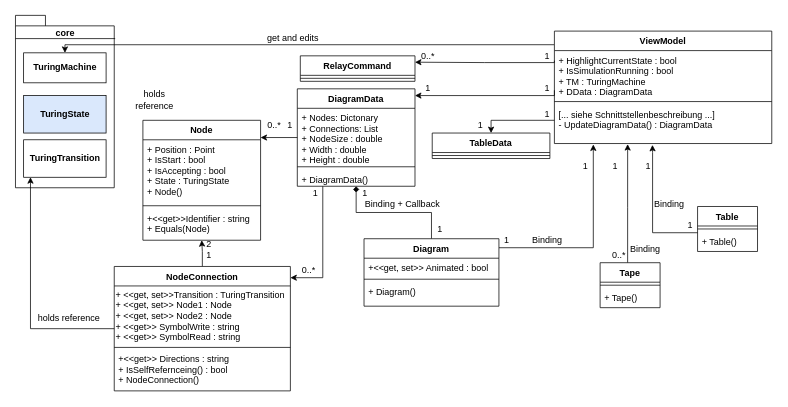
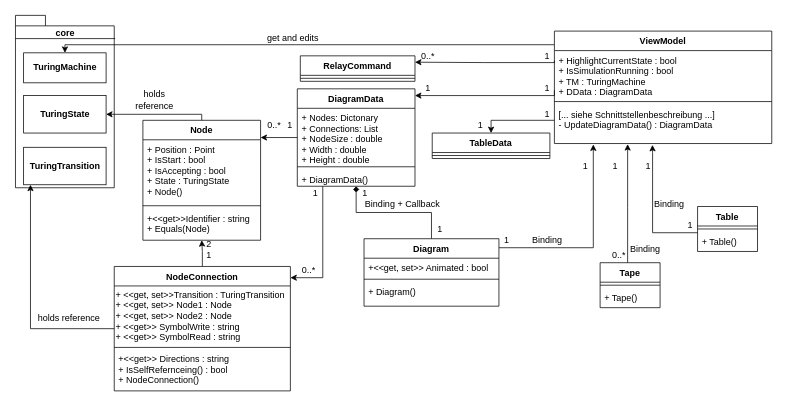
(65, 114) -> (65, 114)
none -> (159, 114)
(65, 159) -> (65, 166)
